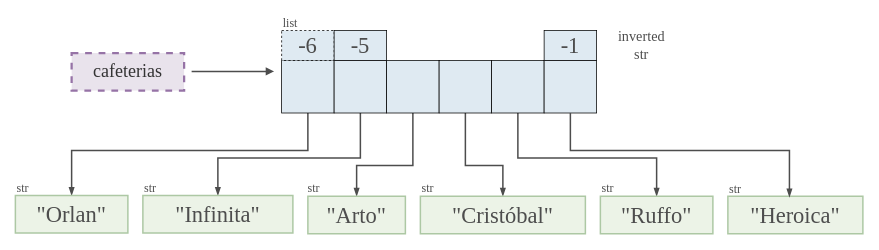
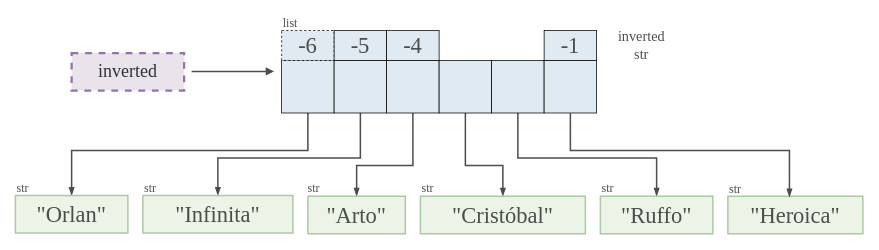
none -> (413, 45)
(128, 72) -> (128, 72)
